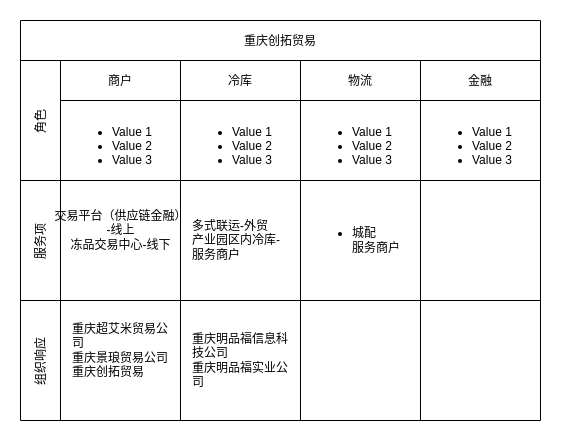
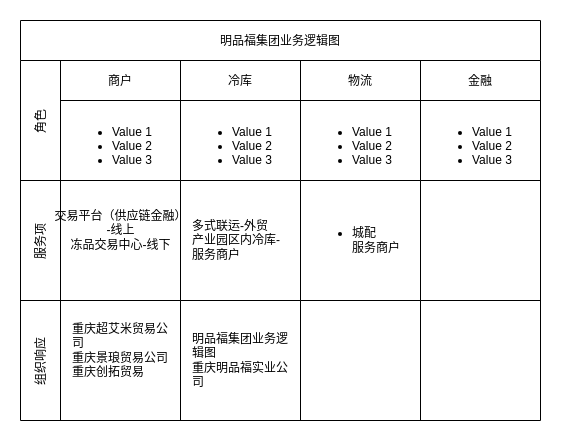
(280, 41) -> (280, 41)
(242, 361) -> (242, 361)
